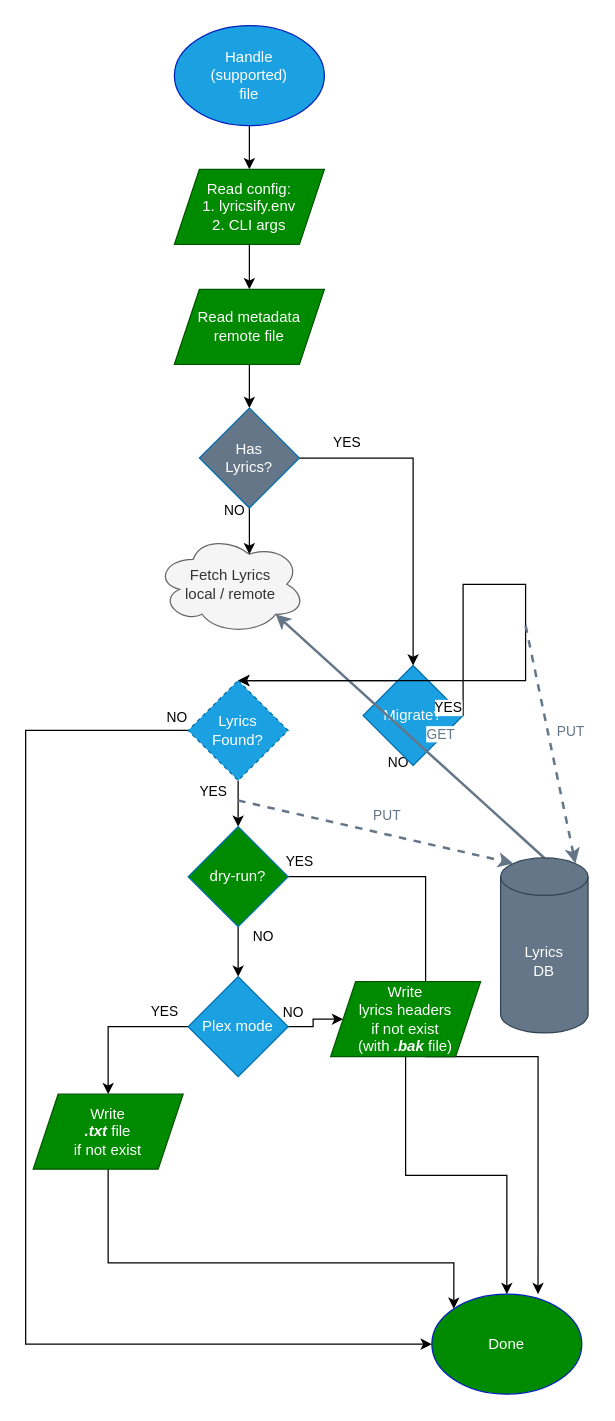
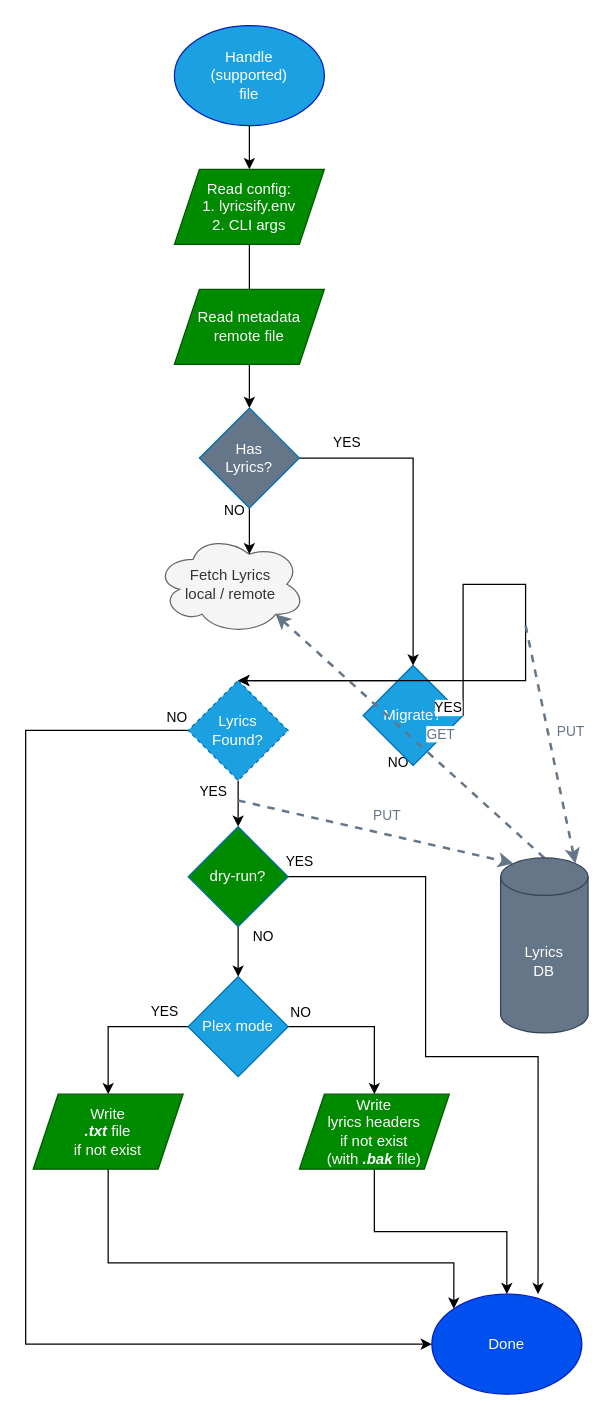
(249, 279) -> (249, 283)
(446, 769) -> (446, 769)
(406, 1019) -> (374, 1132)
(507, 1344) -> (507, 1344)
